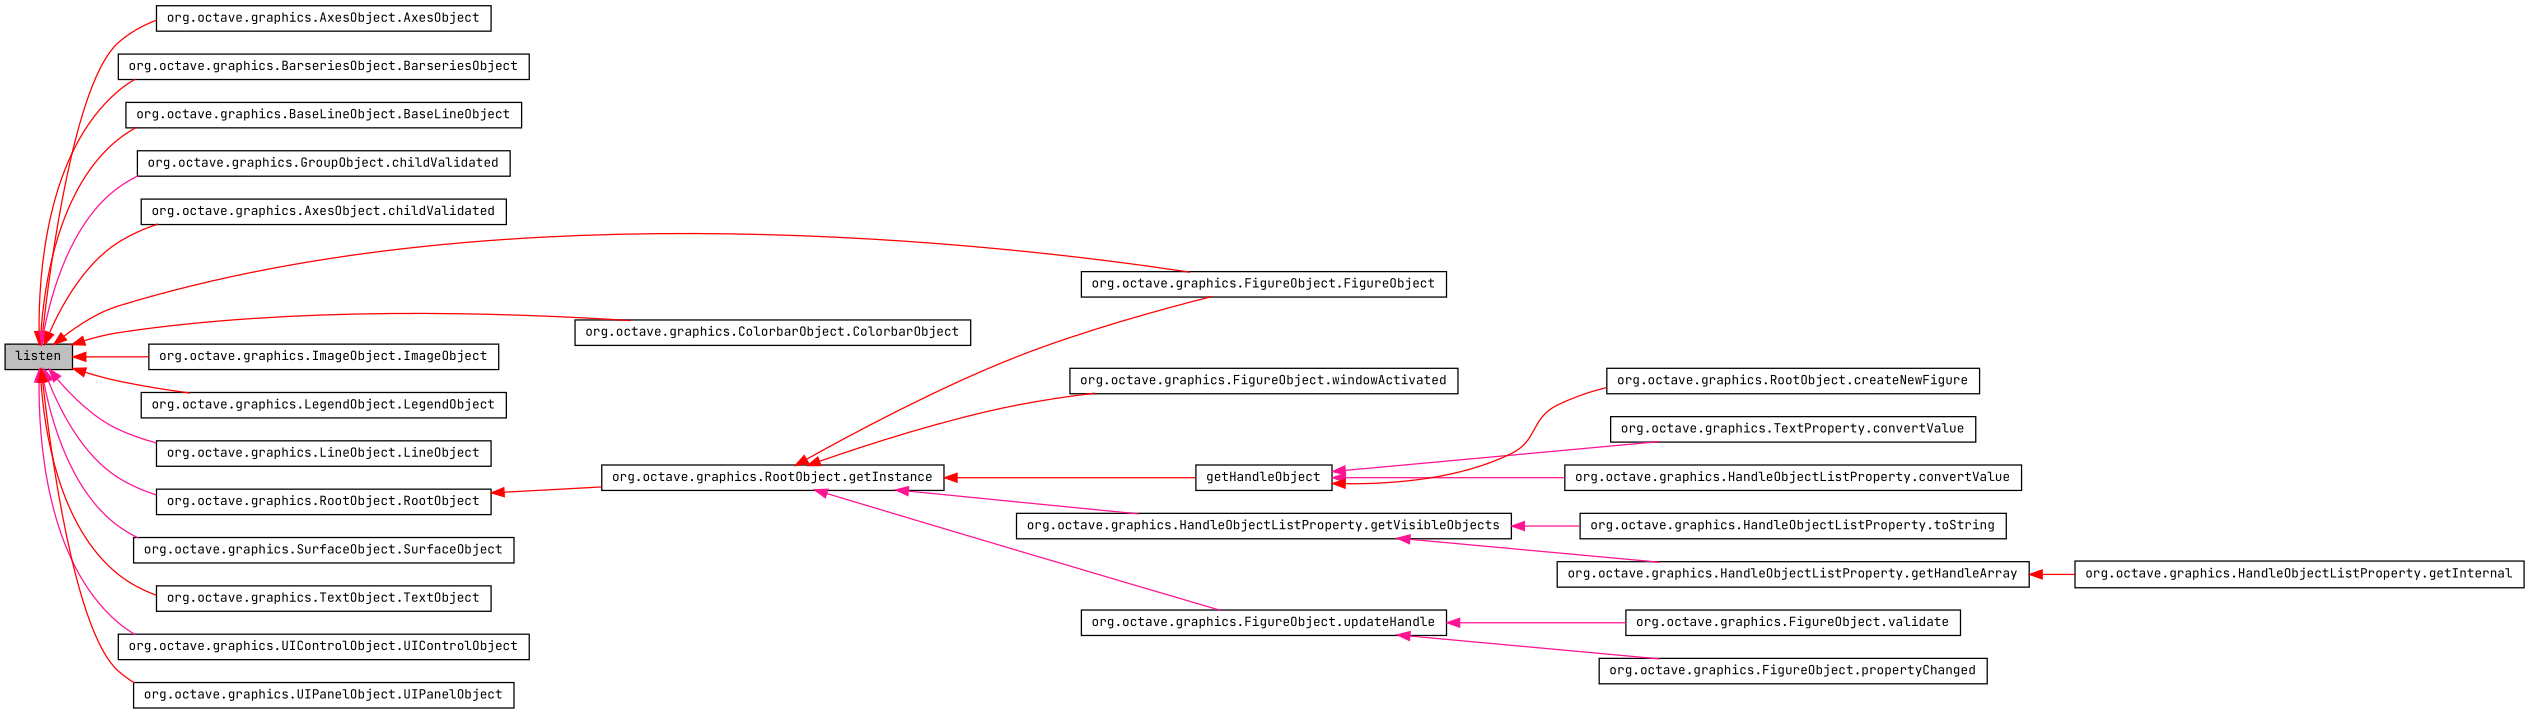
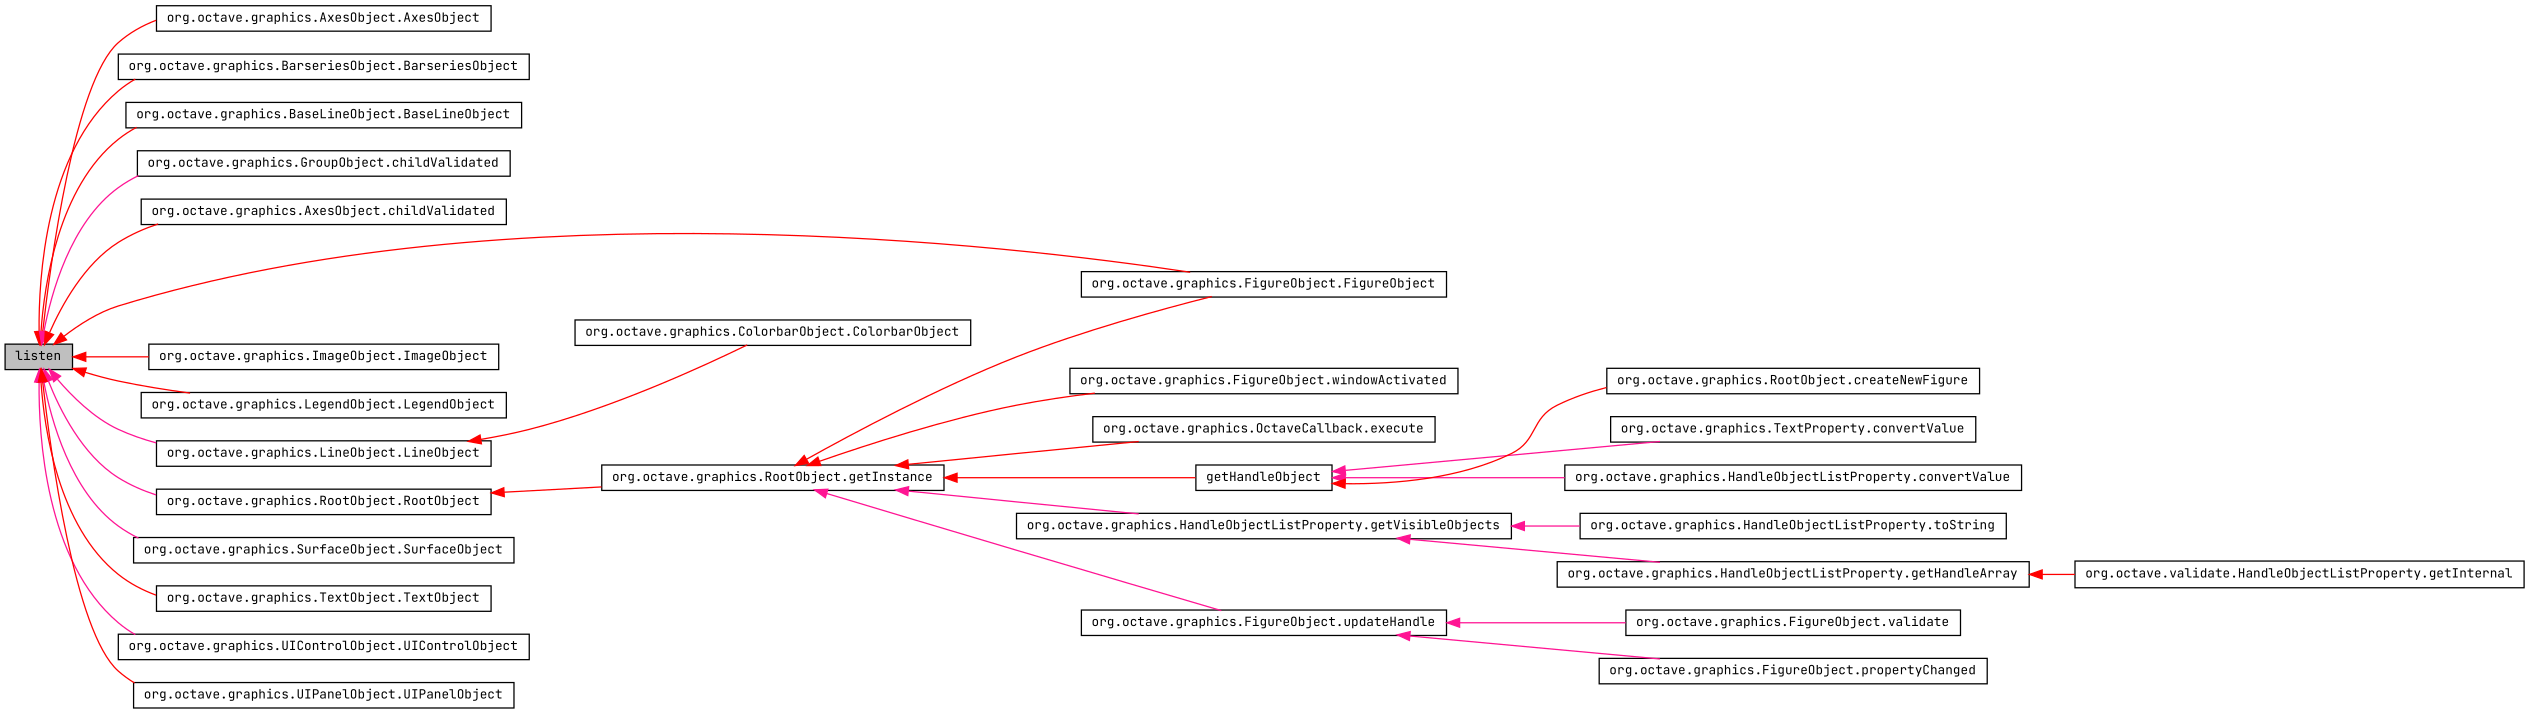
(357, 314) -> (617, 401)
none -> (1264, 429)
(2300, 574) -> (2300, 574)
